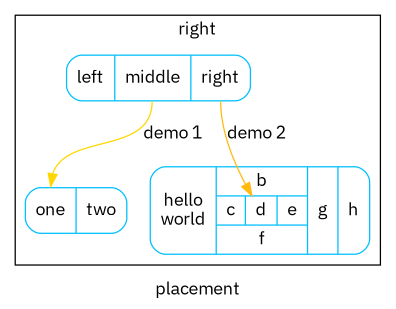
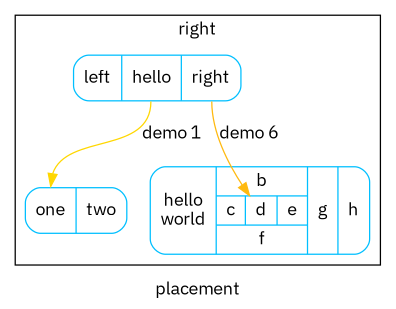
(153, 77) -> (152, 77)
(257, 134) -> (249, 134)
